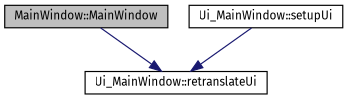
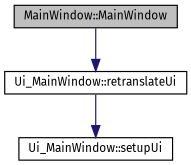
(226, 46) -> (96, 110)
